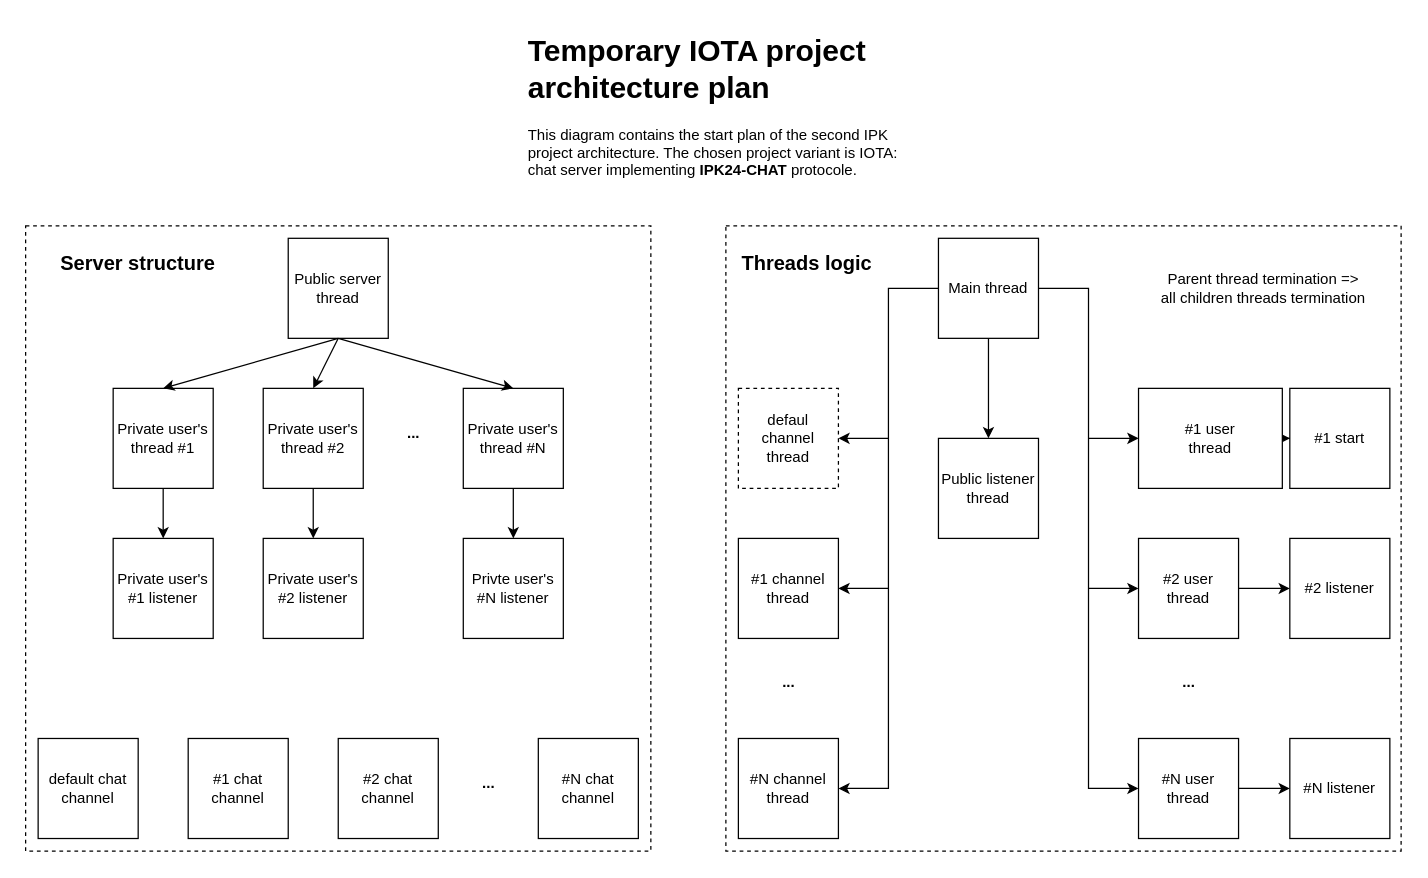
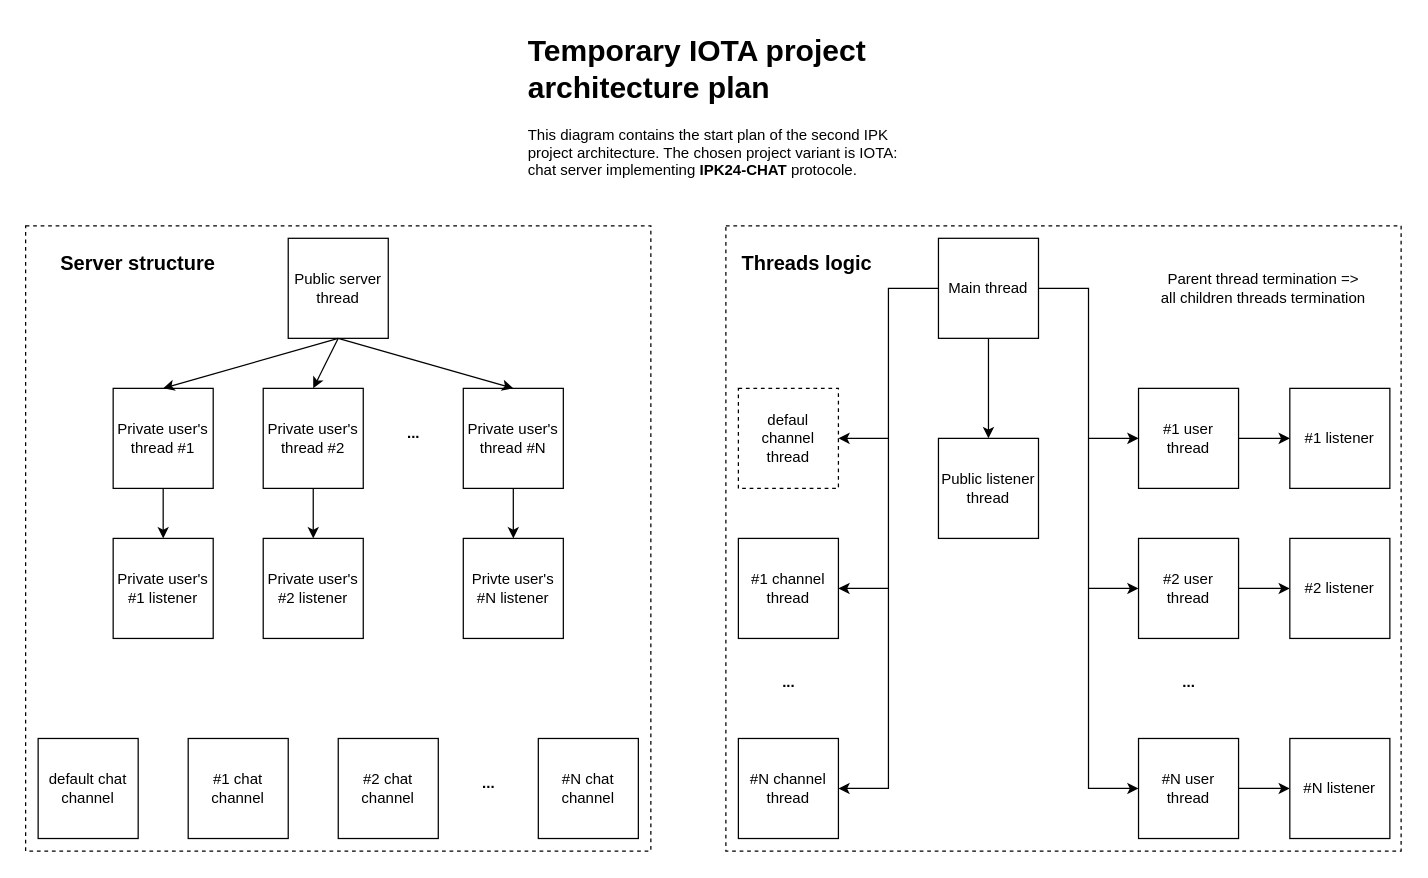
(1210, 438) -> (1188, 438)
(1339, 438) -> (1339, 438)
